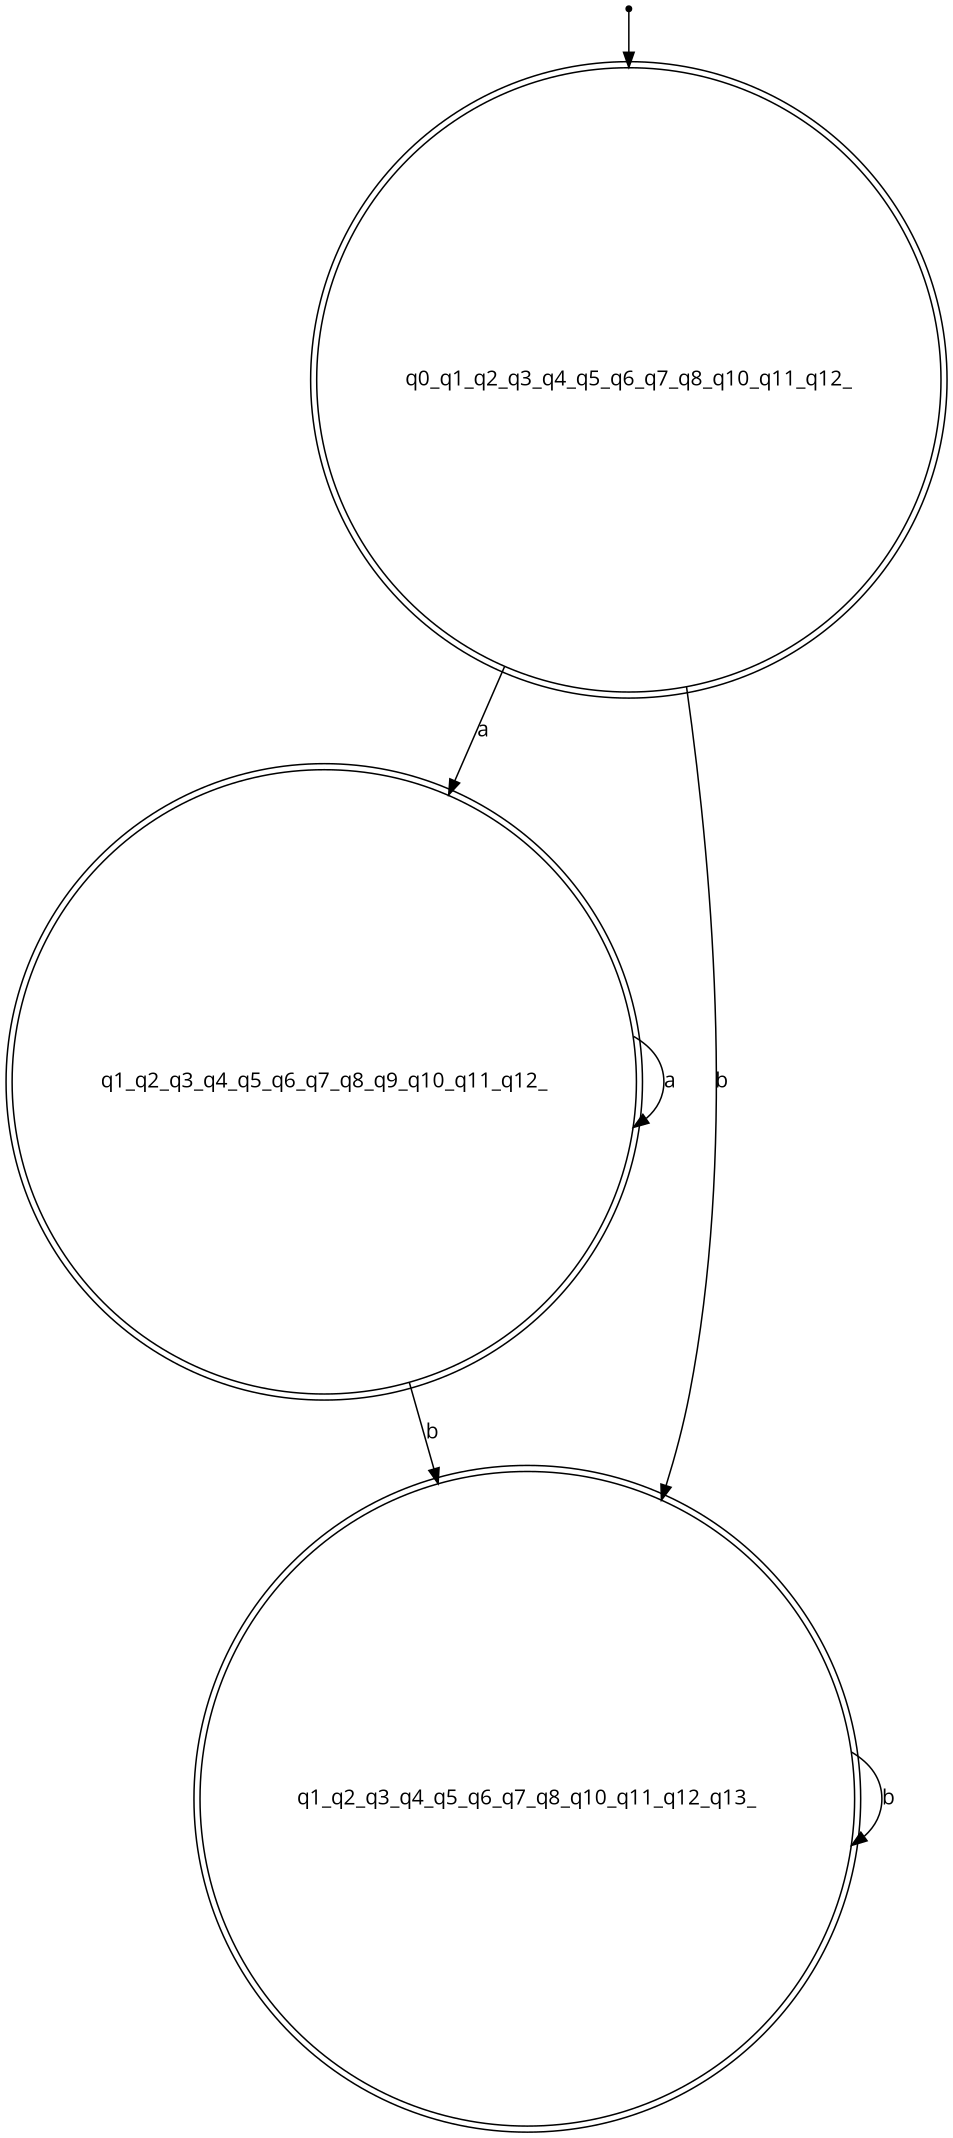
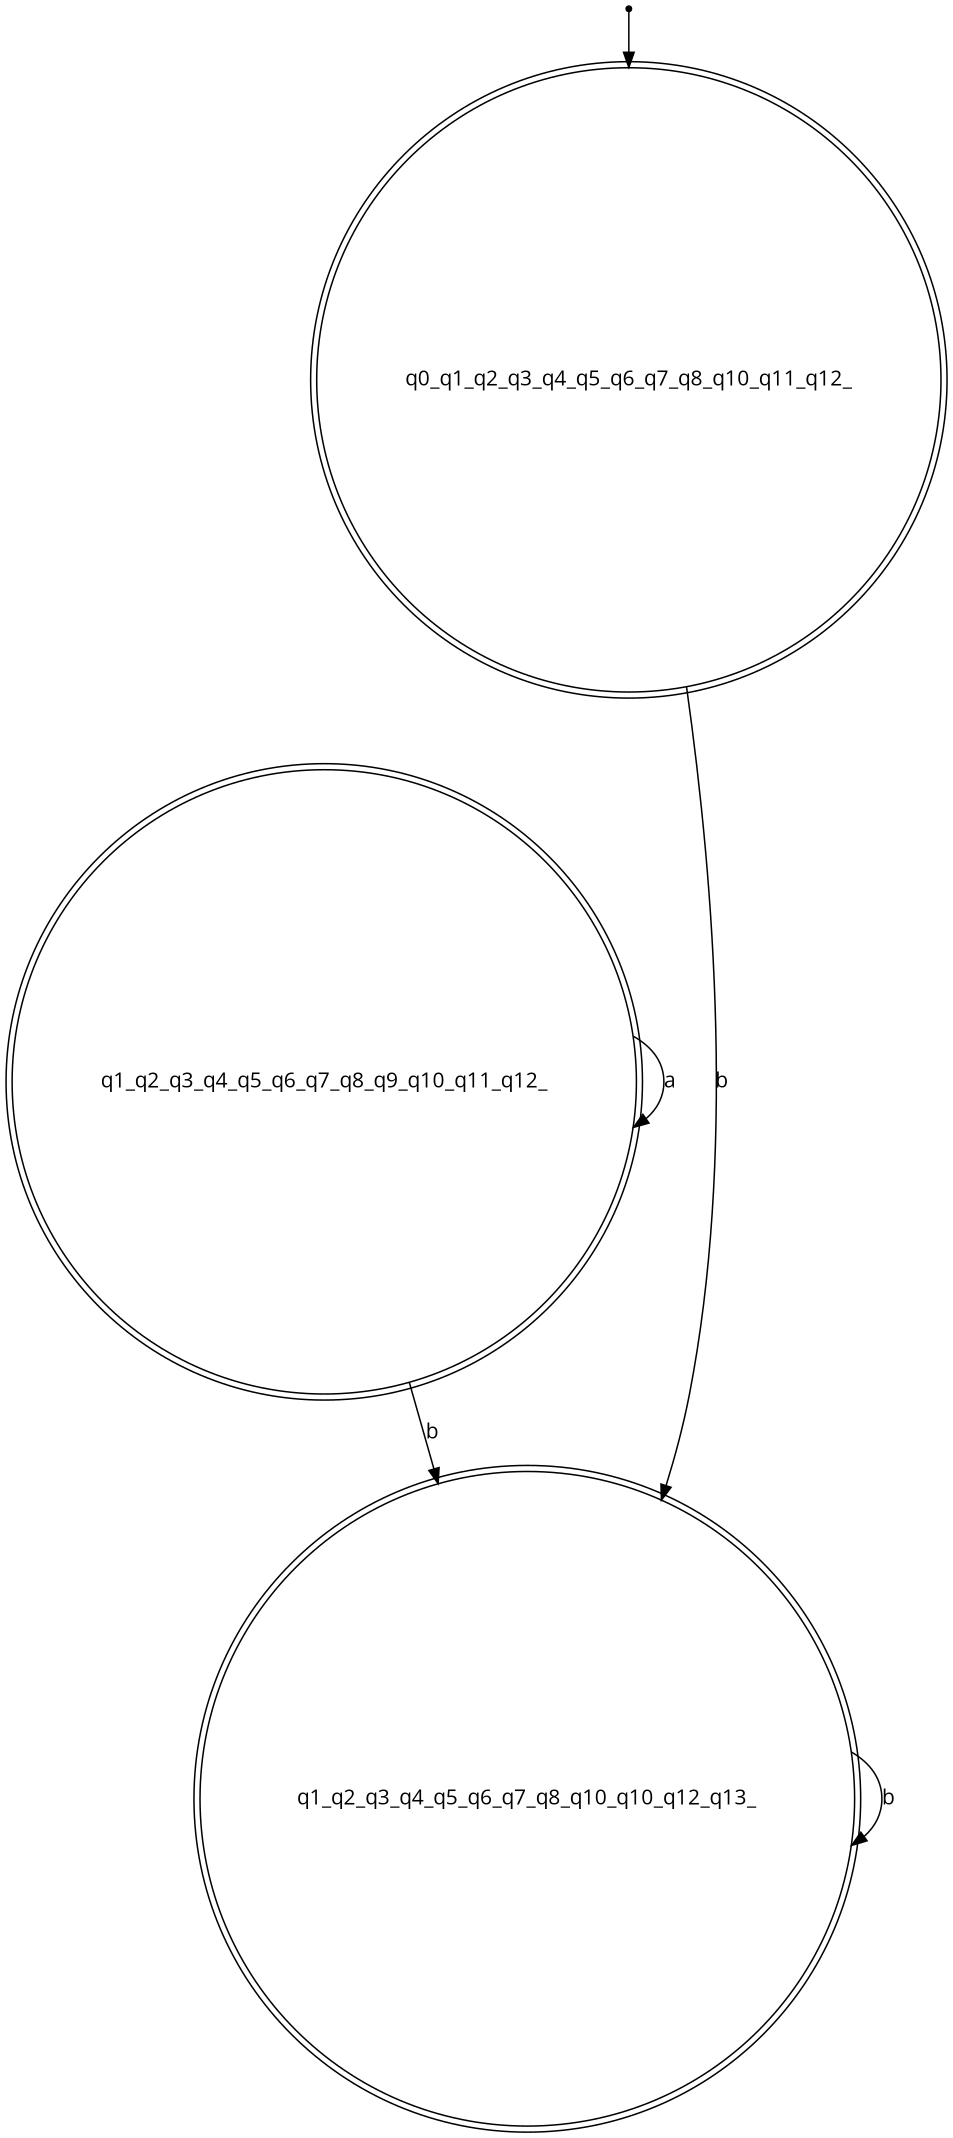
(480, 724) -> none
(527, 1799) -> (527, 1799)
